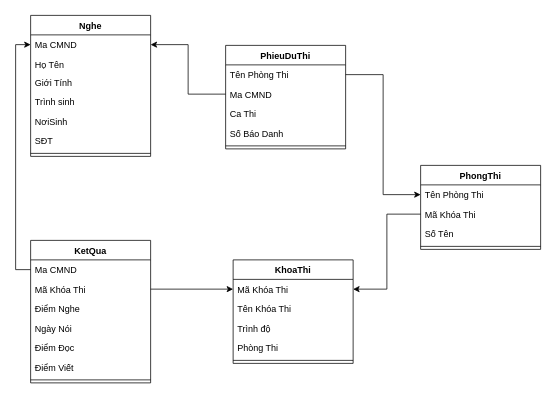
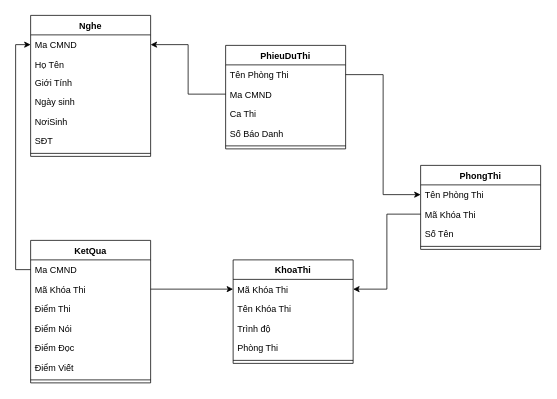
(57, 102) -> (55, 102)
(55, 309) -> (51, 309)
(52, 329) -> (51, 329)
